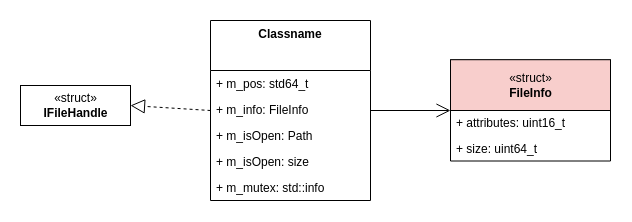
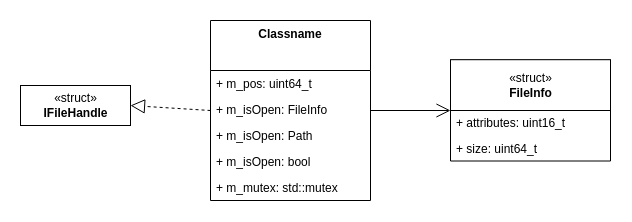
(265, 84) -> (267, 84)
(531, 85) -> (531, 85)
(267, 110) -> (274, 110)
(262, 162) -> (262, 162)
(274, 188) -> (279, 188)
